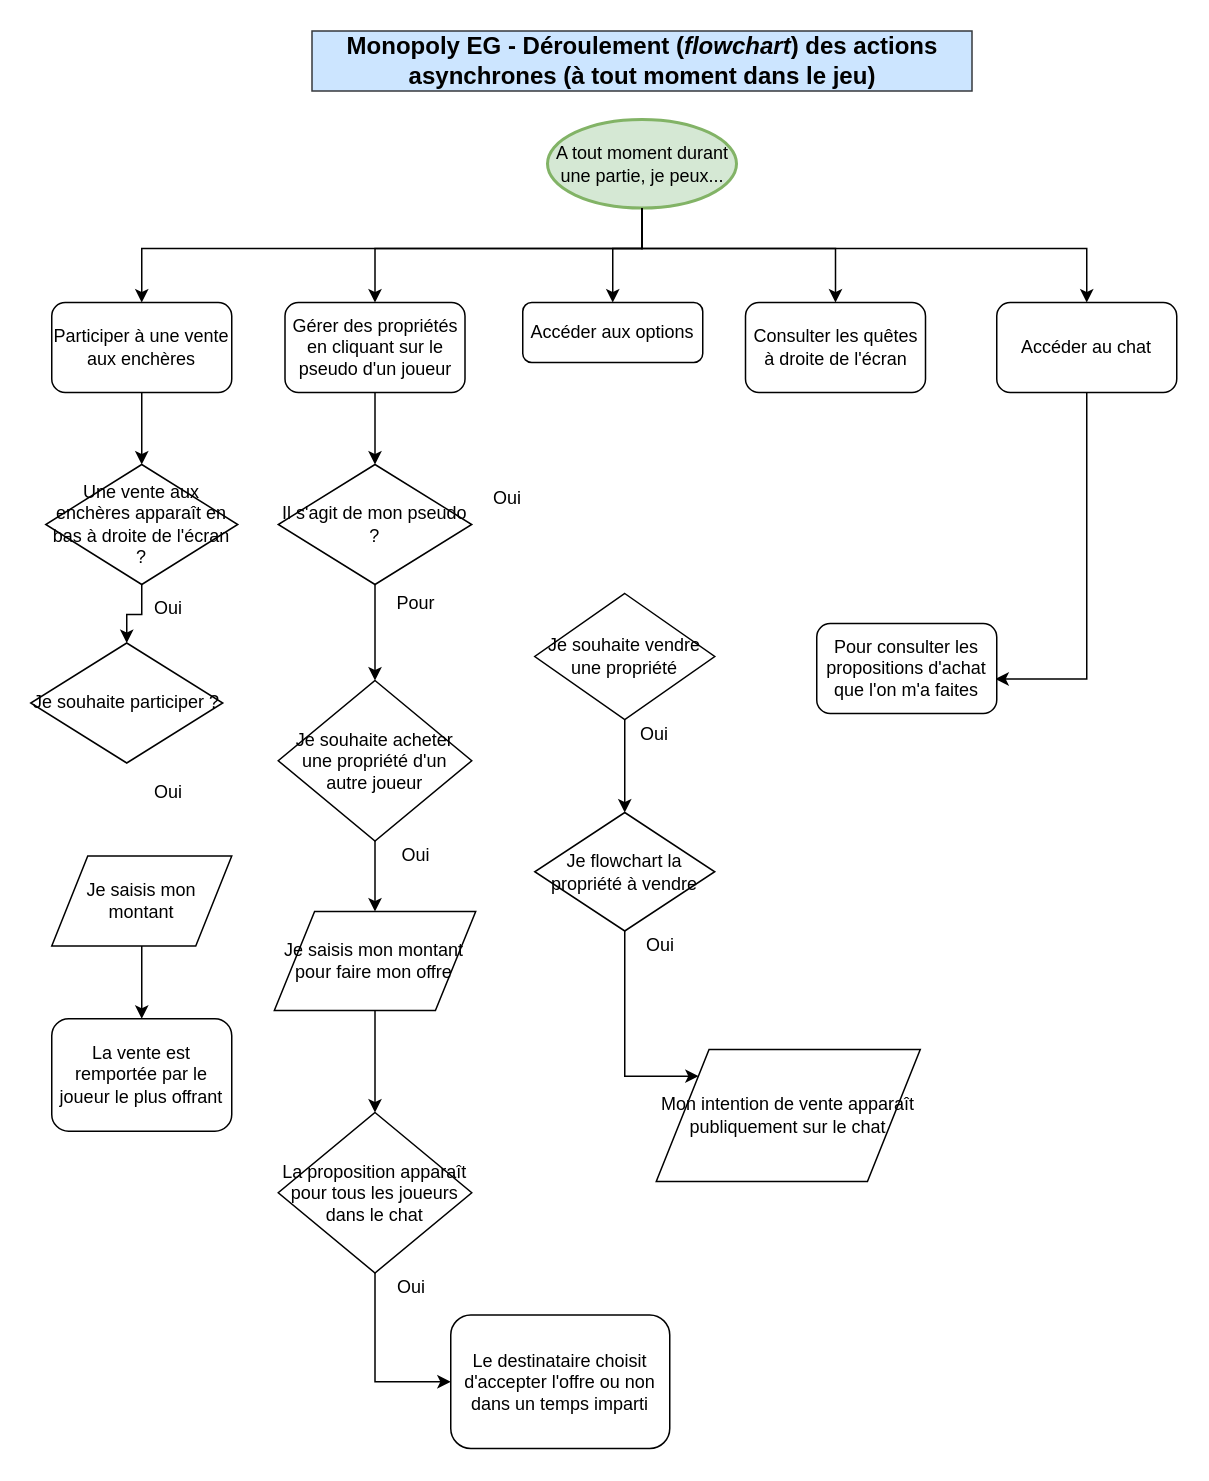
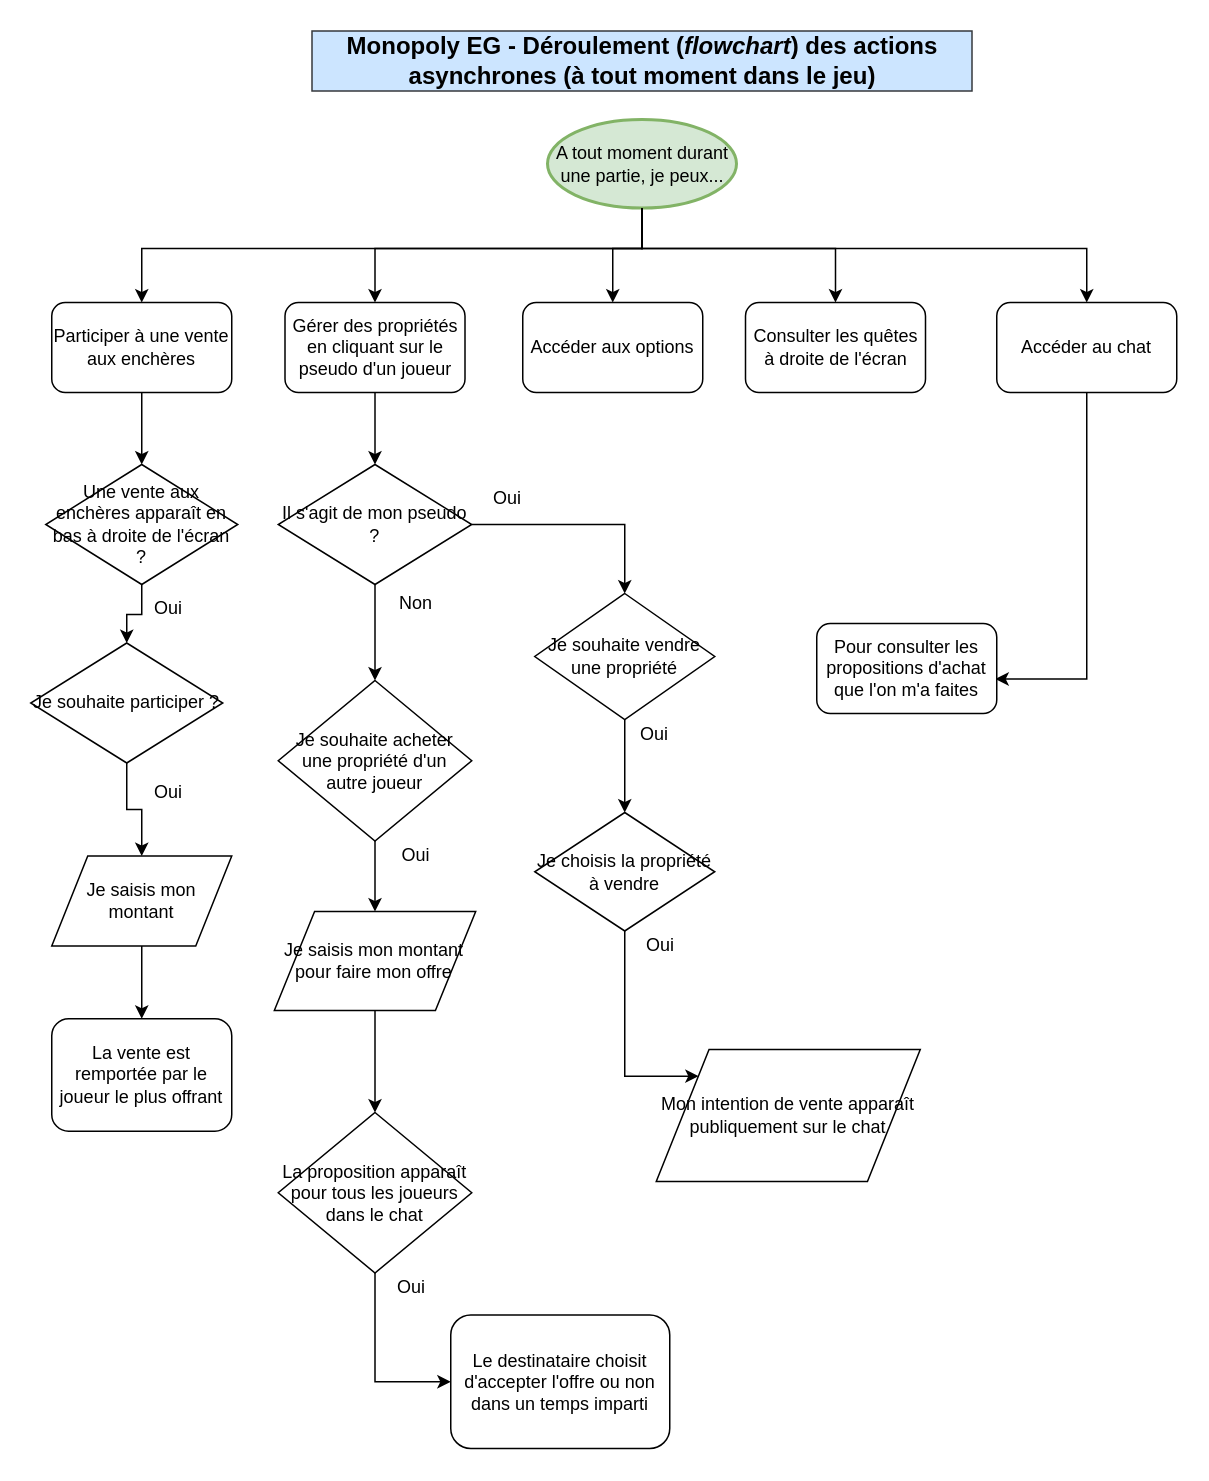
(613, 332) -> (613, 347)
none -> (578, 524)
(416, 604) -> (416, 604)
none -> (129, 809)
(625, 872) -> (625, 872)
